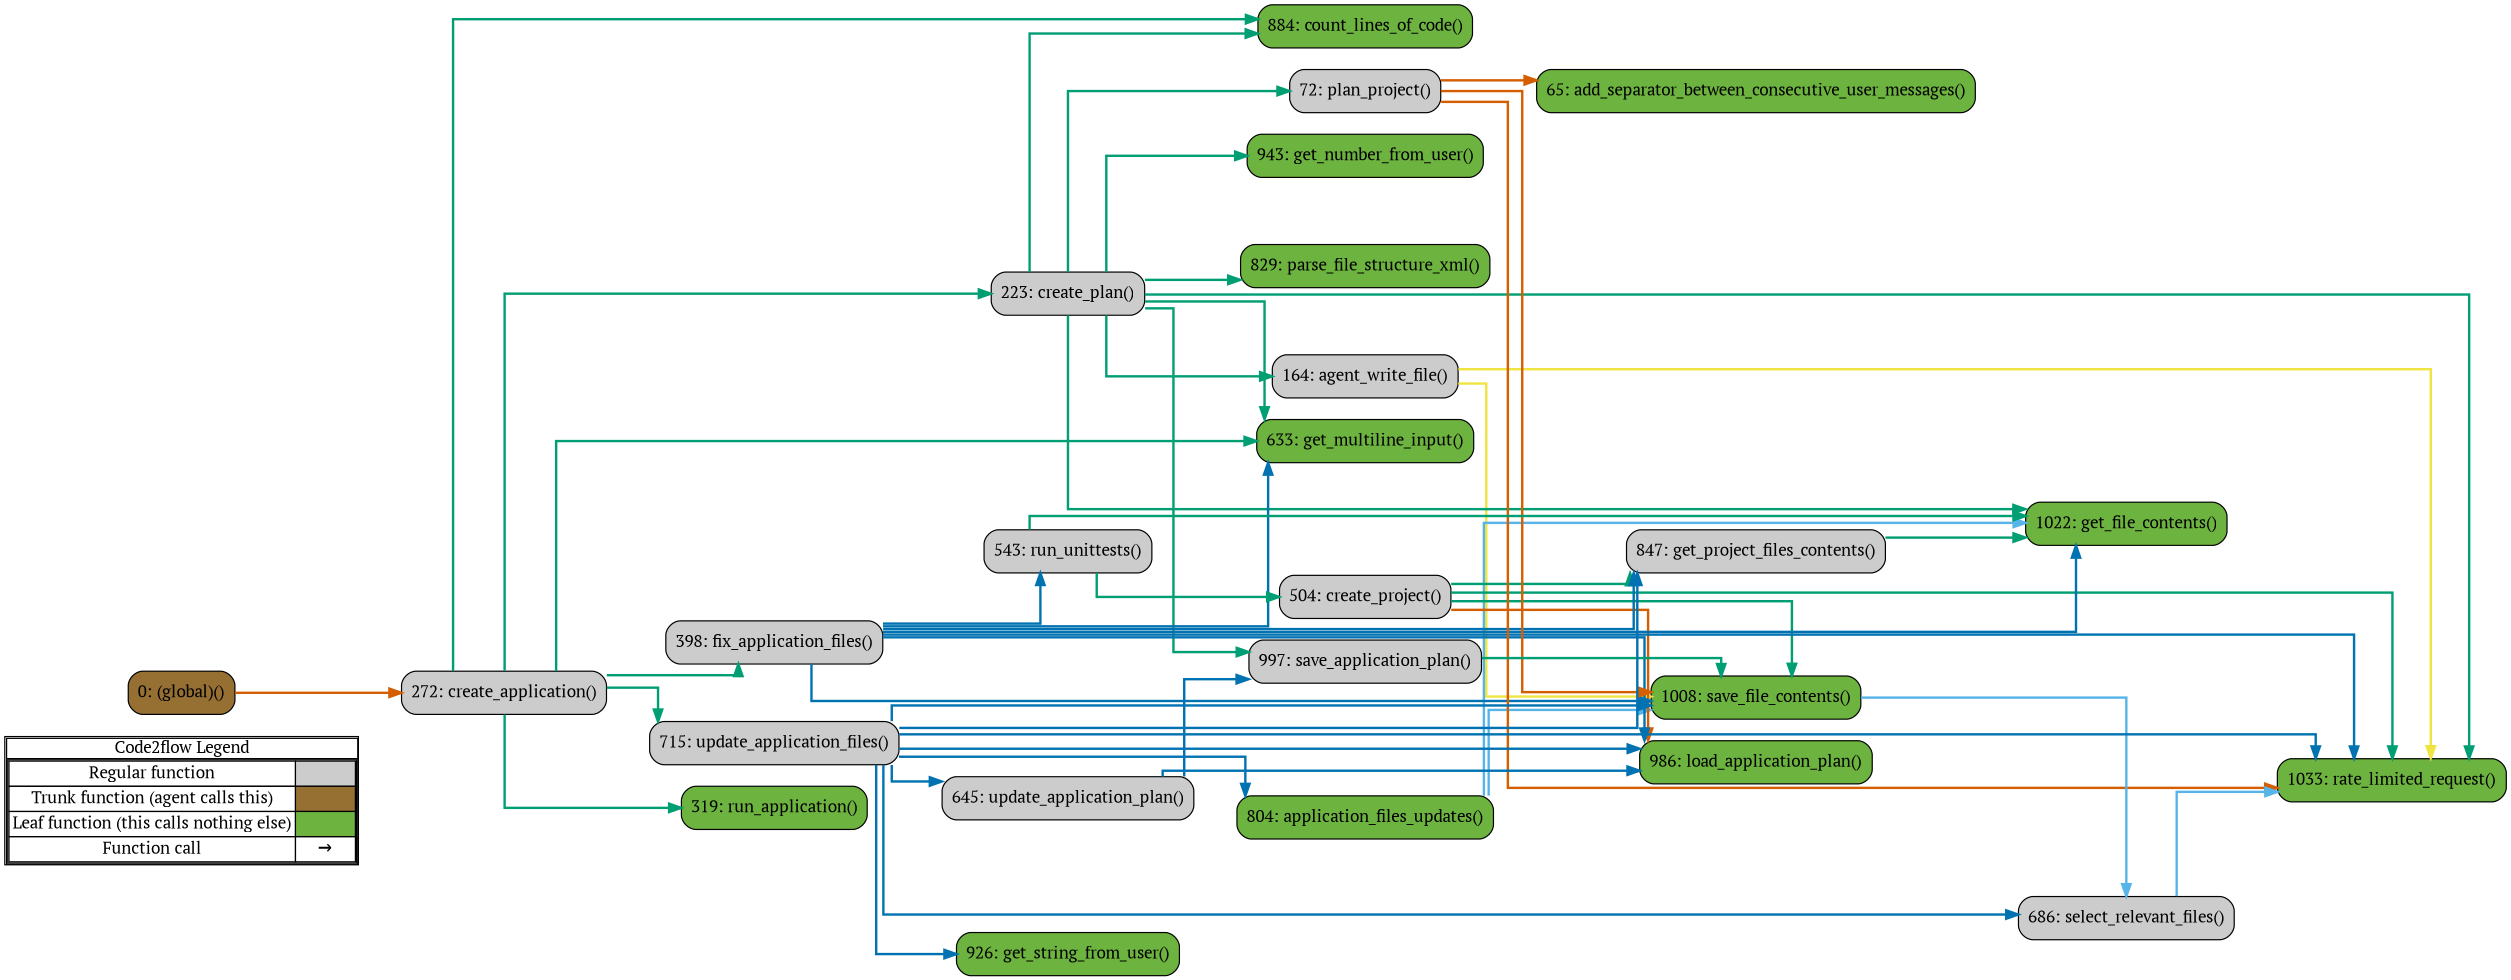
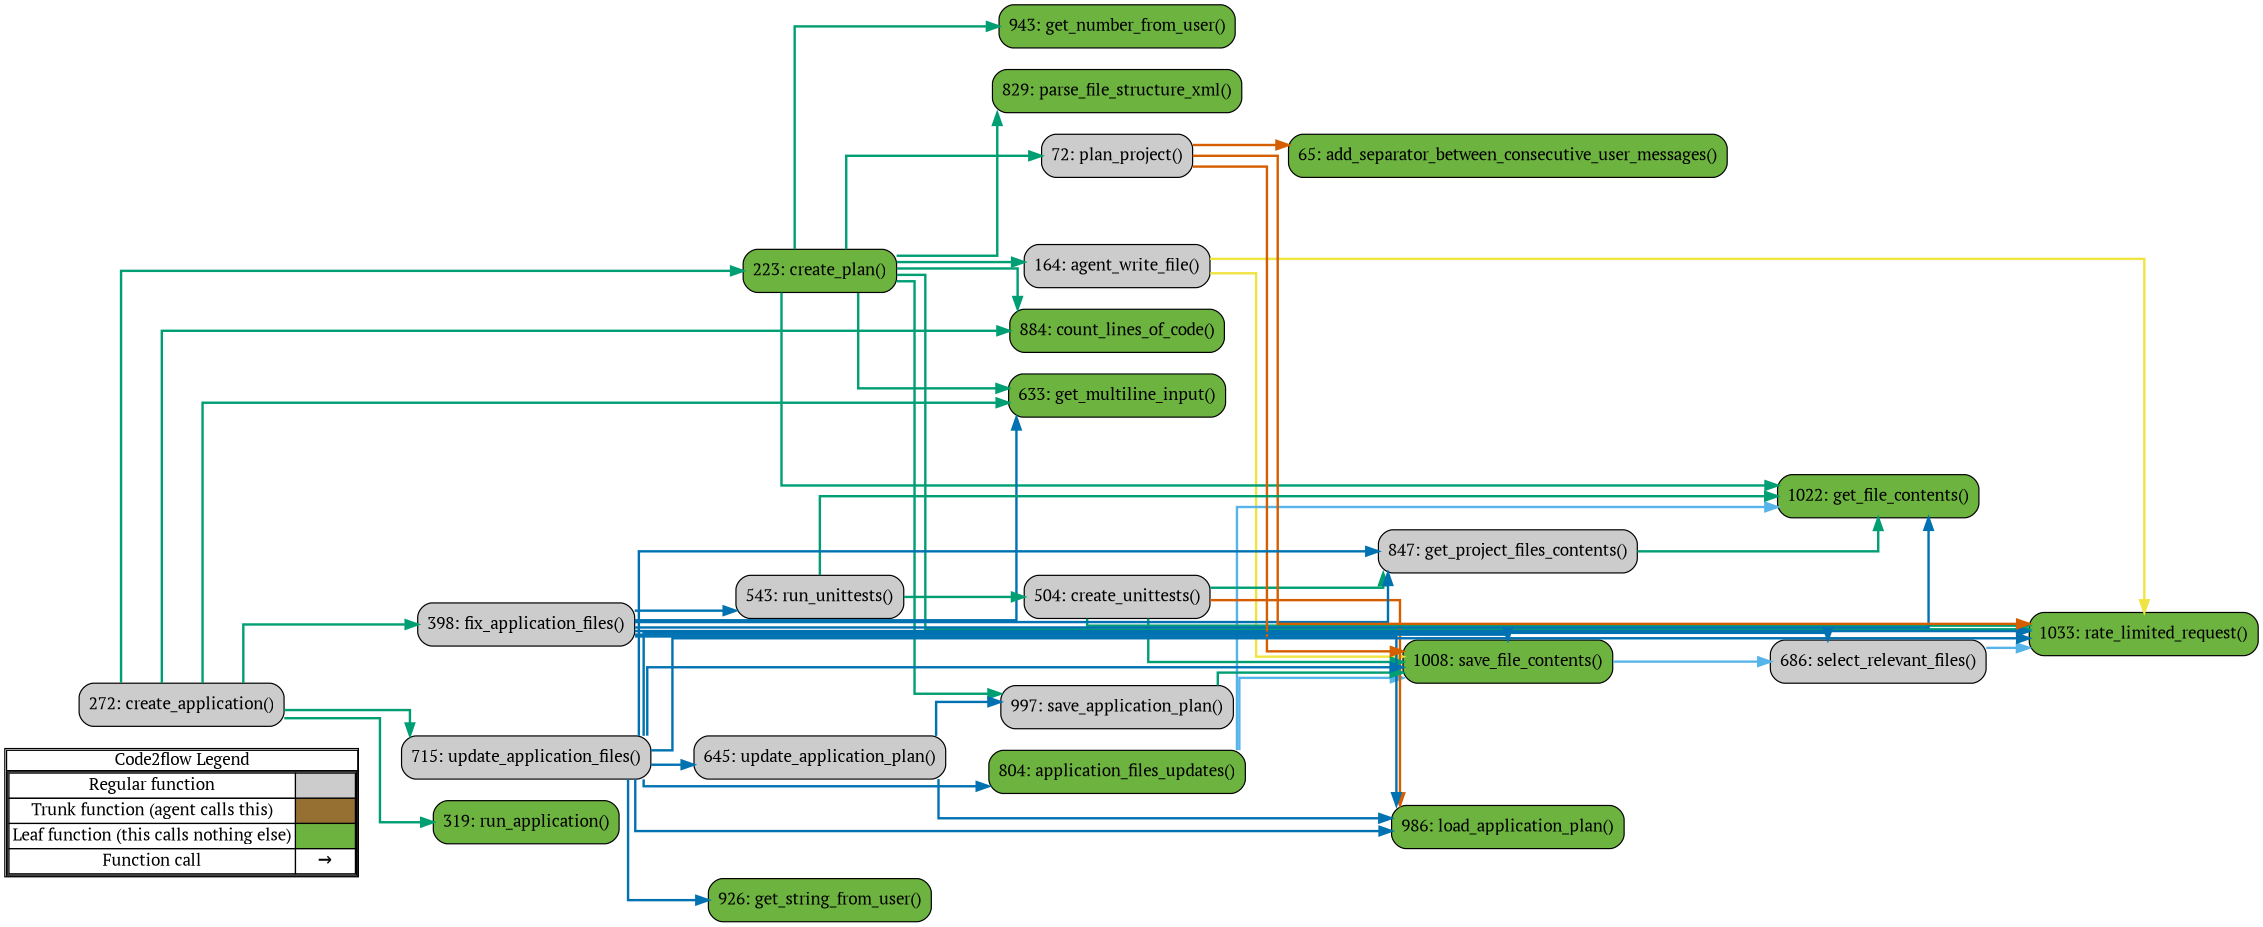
(1068, 294) -> (820, 271)
(1365, 597) -> (1117, 597)
(182, 693) -> none
